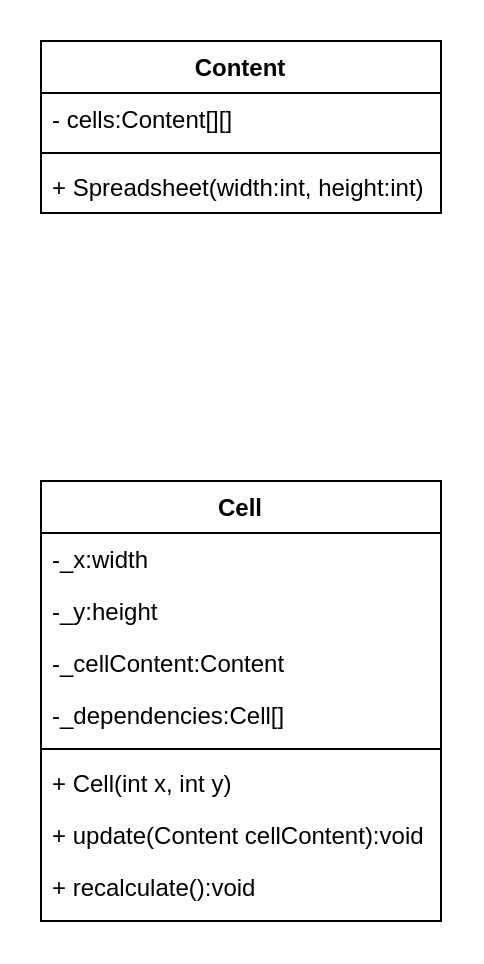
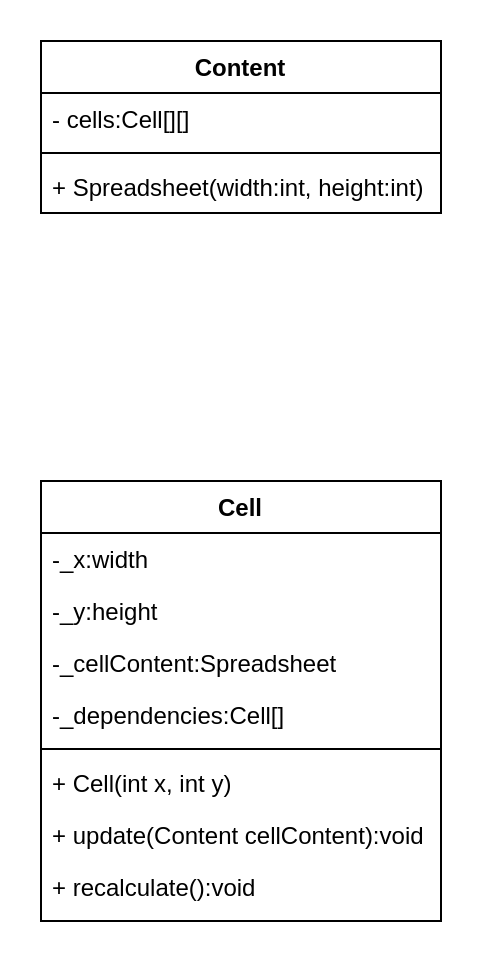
(168, 121) -> (142, 121)
(185, 665) -> (212, 665)
